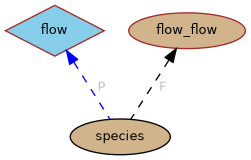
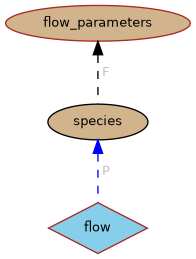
(187, 31) -> (98, 23)
(92, 91) -> (98, 178)
